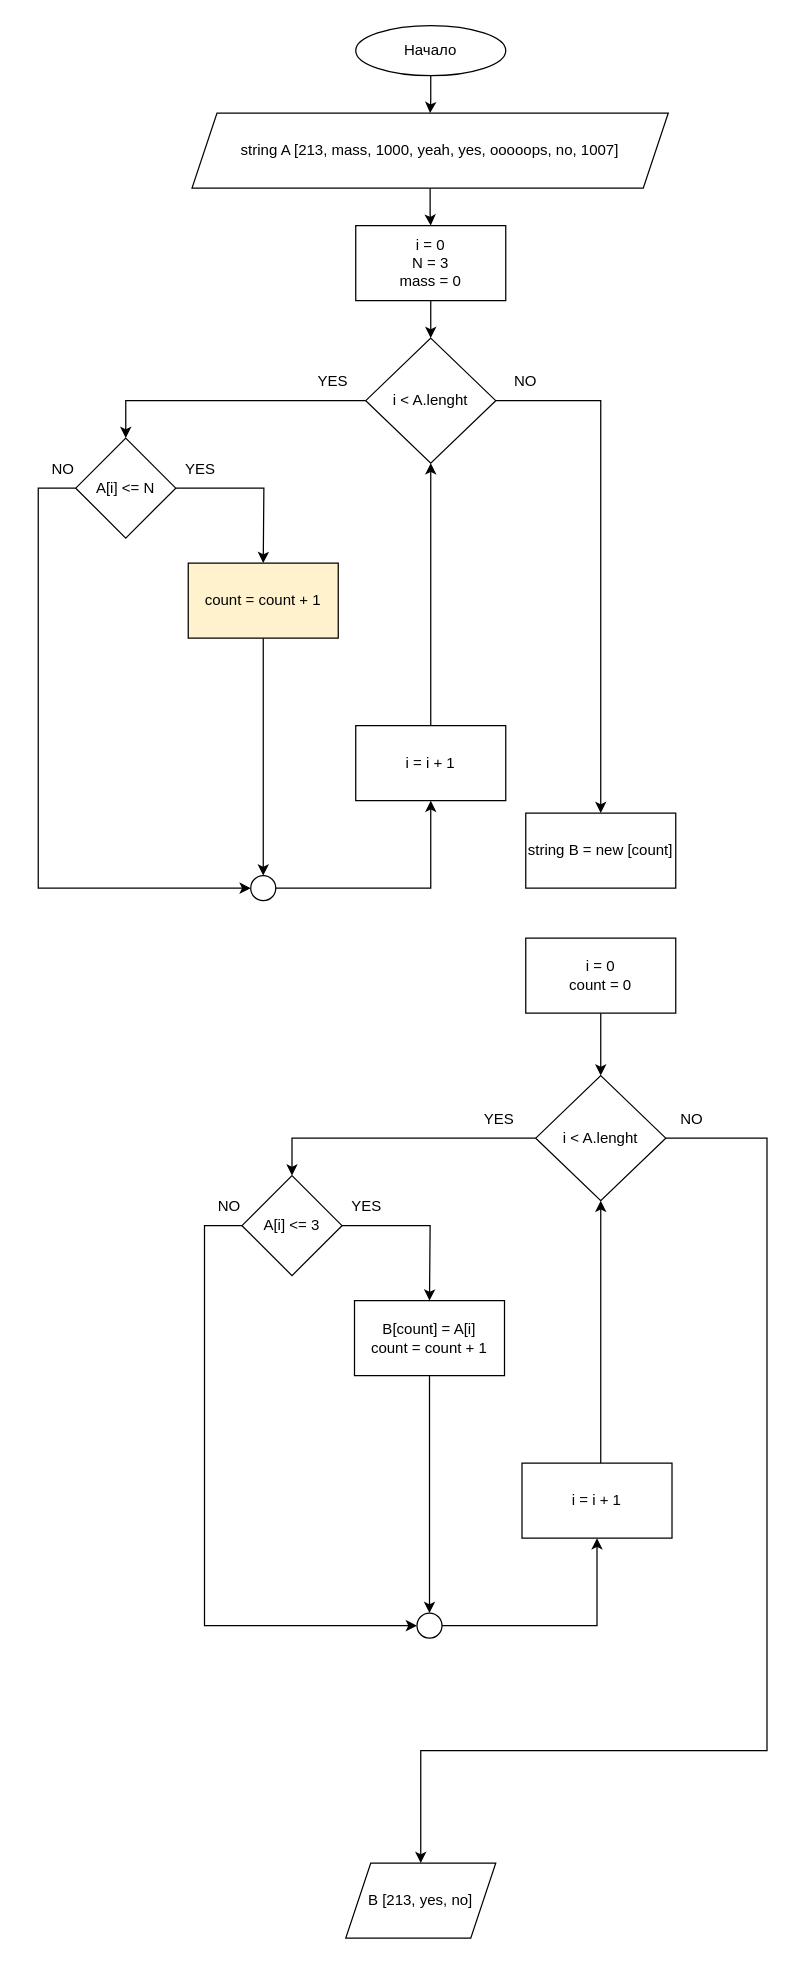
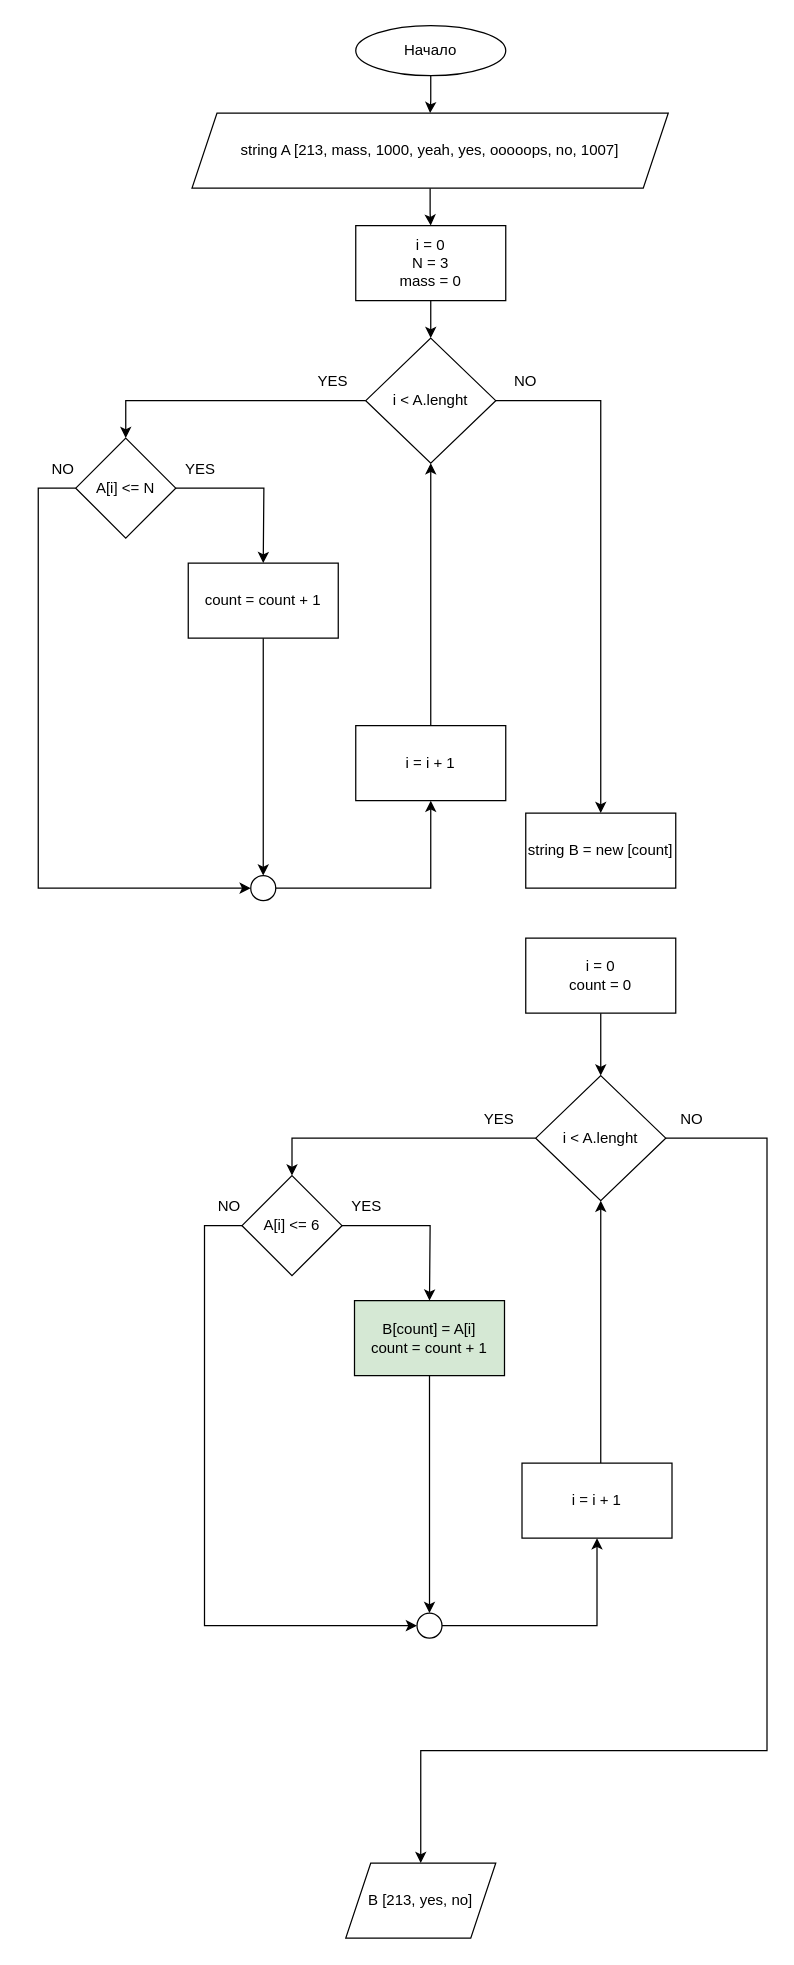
(263, 601) -> (263, 601)
(292, 1226) -> (292, 1226)
(429, 1338) -> (429, 1338)
